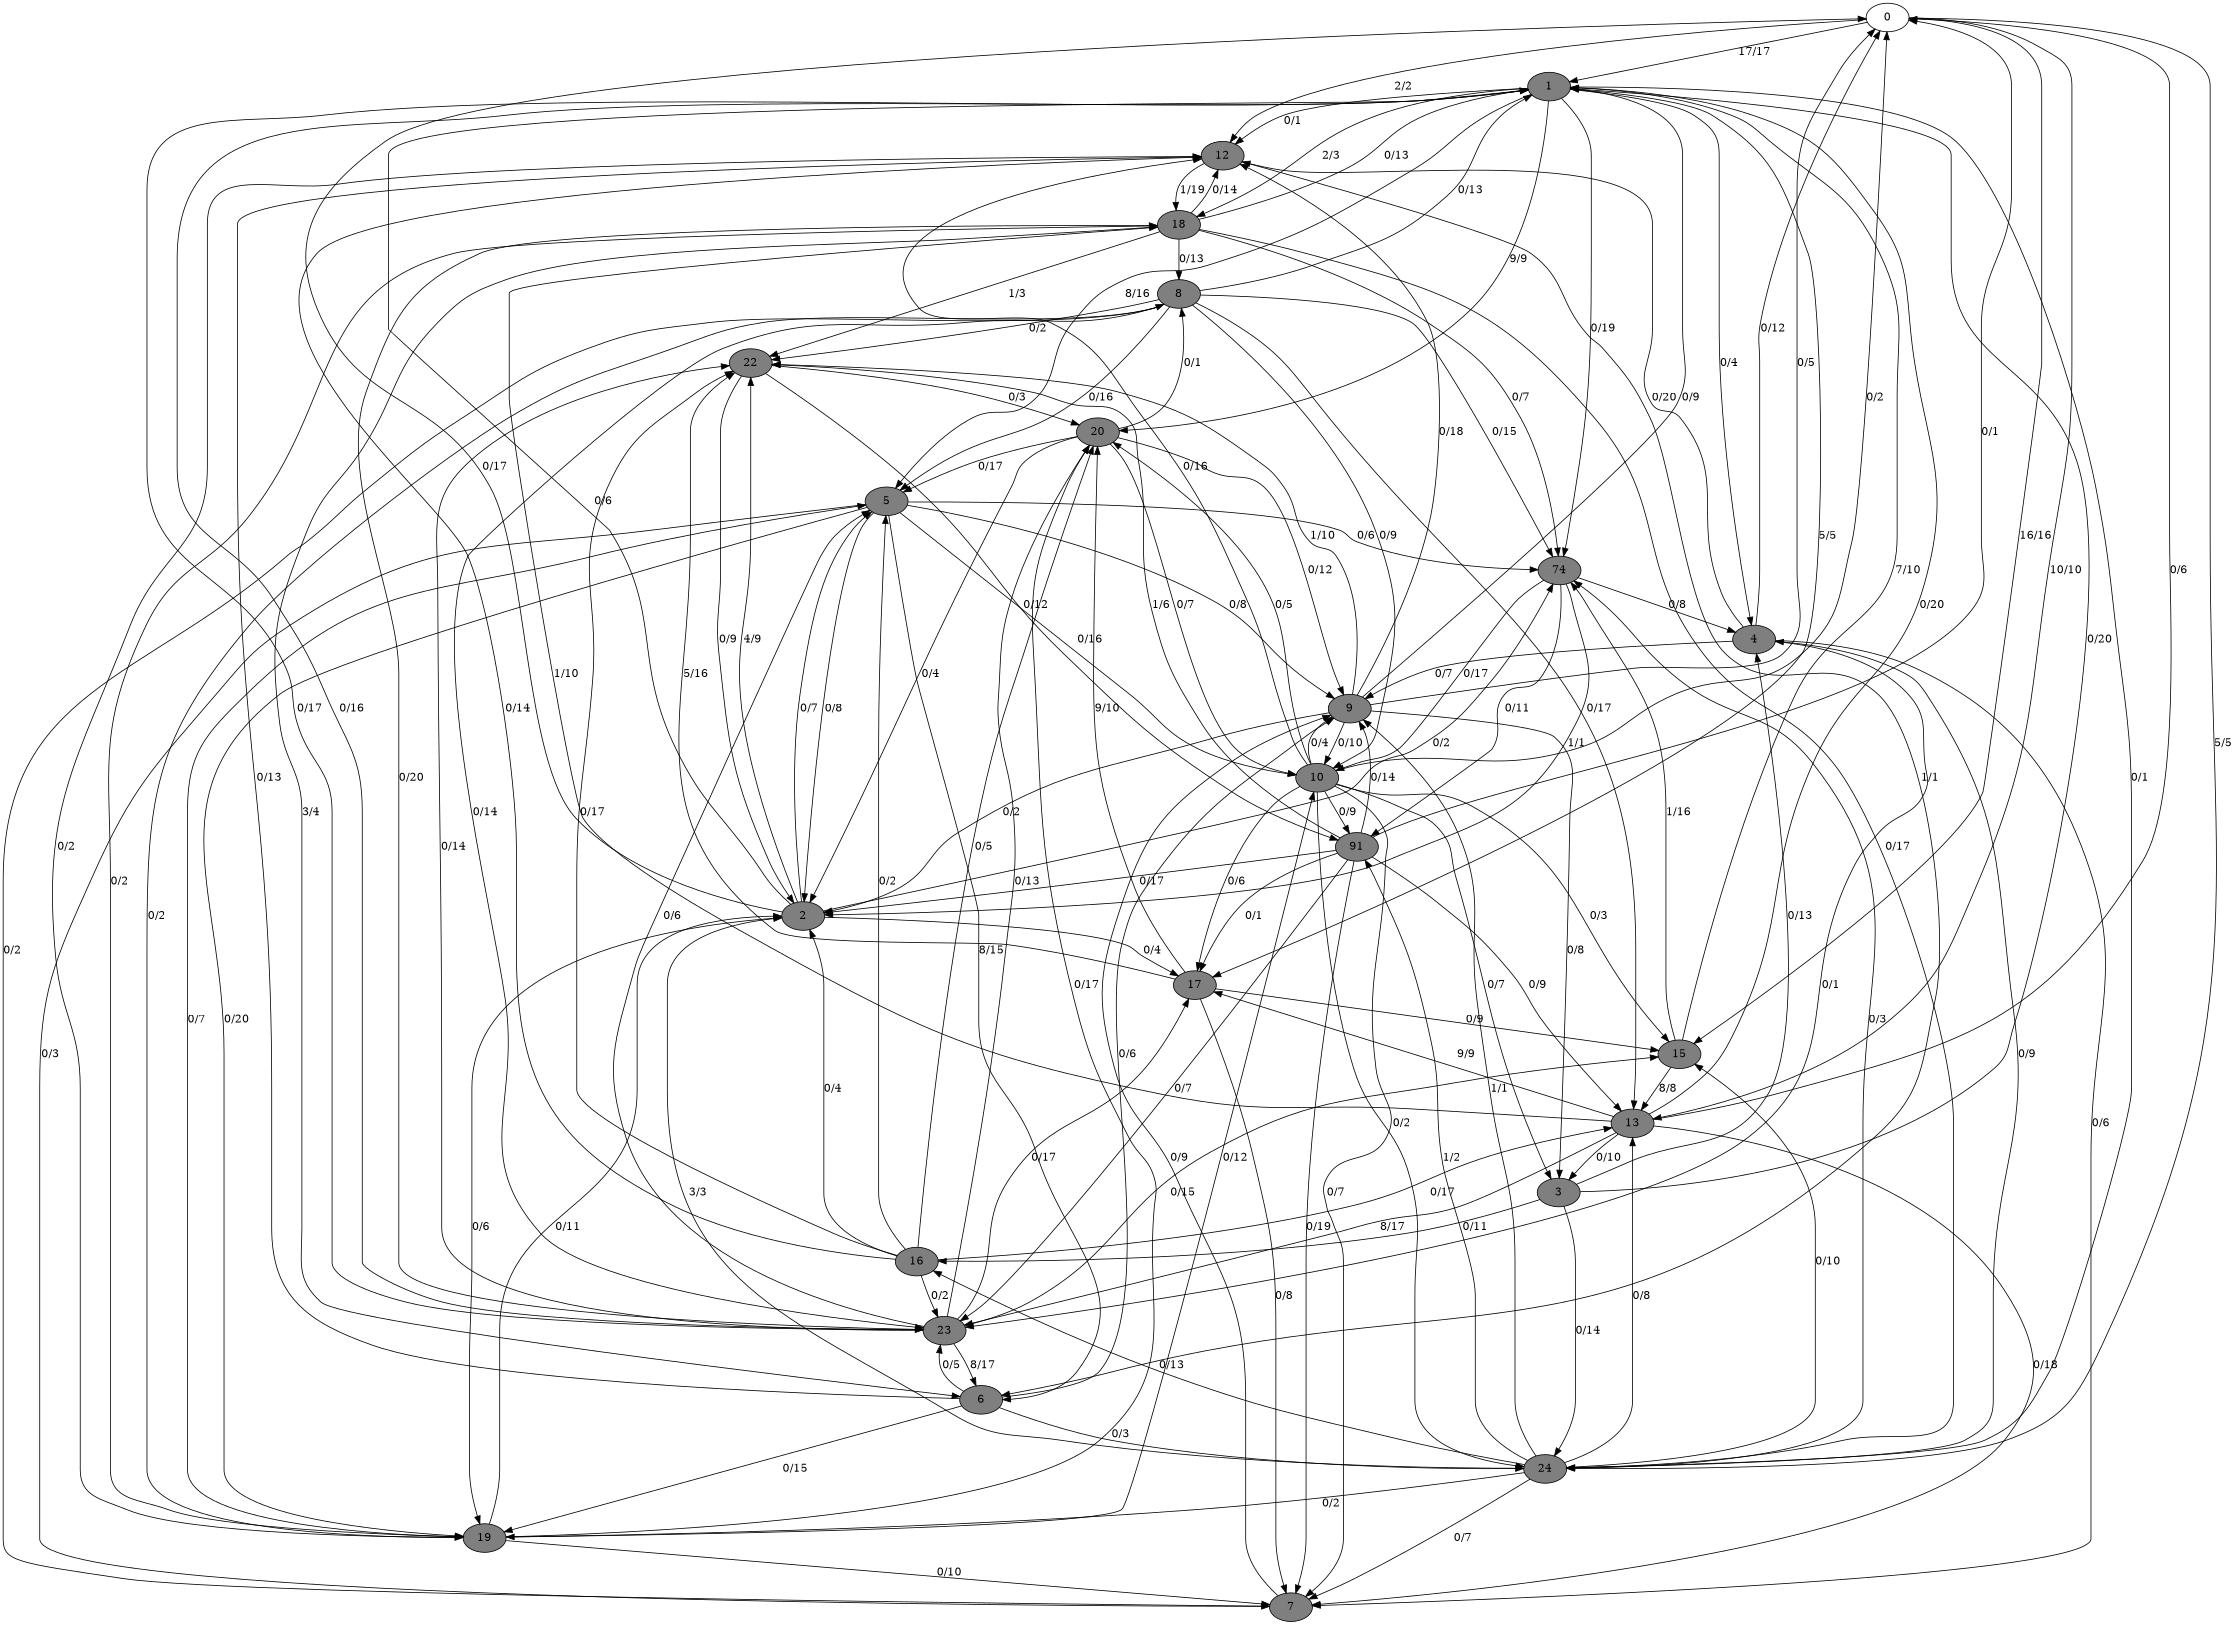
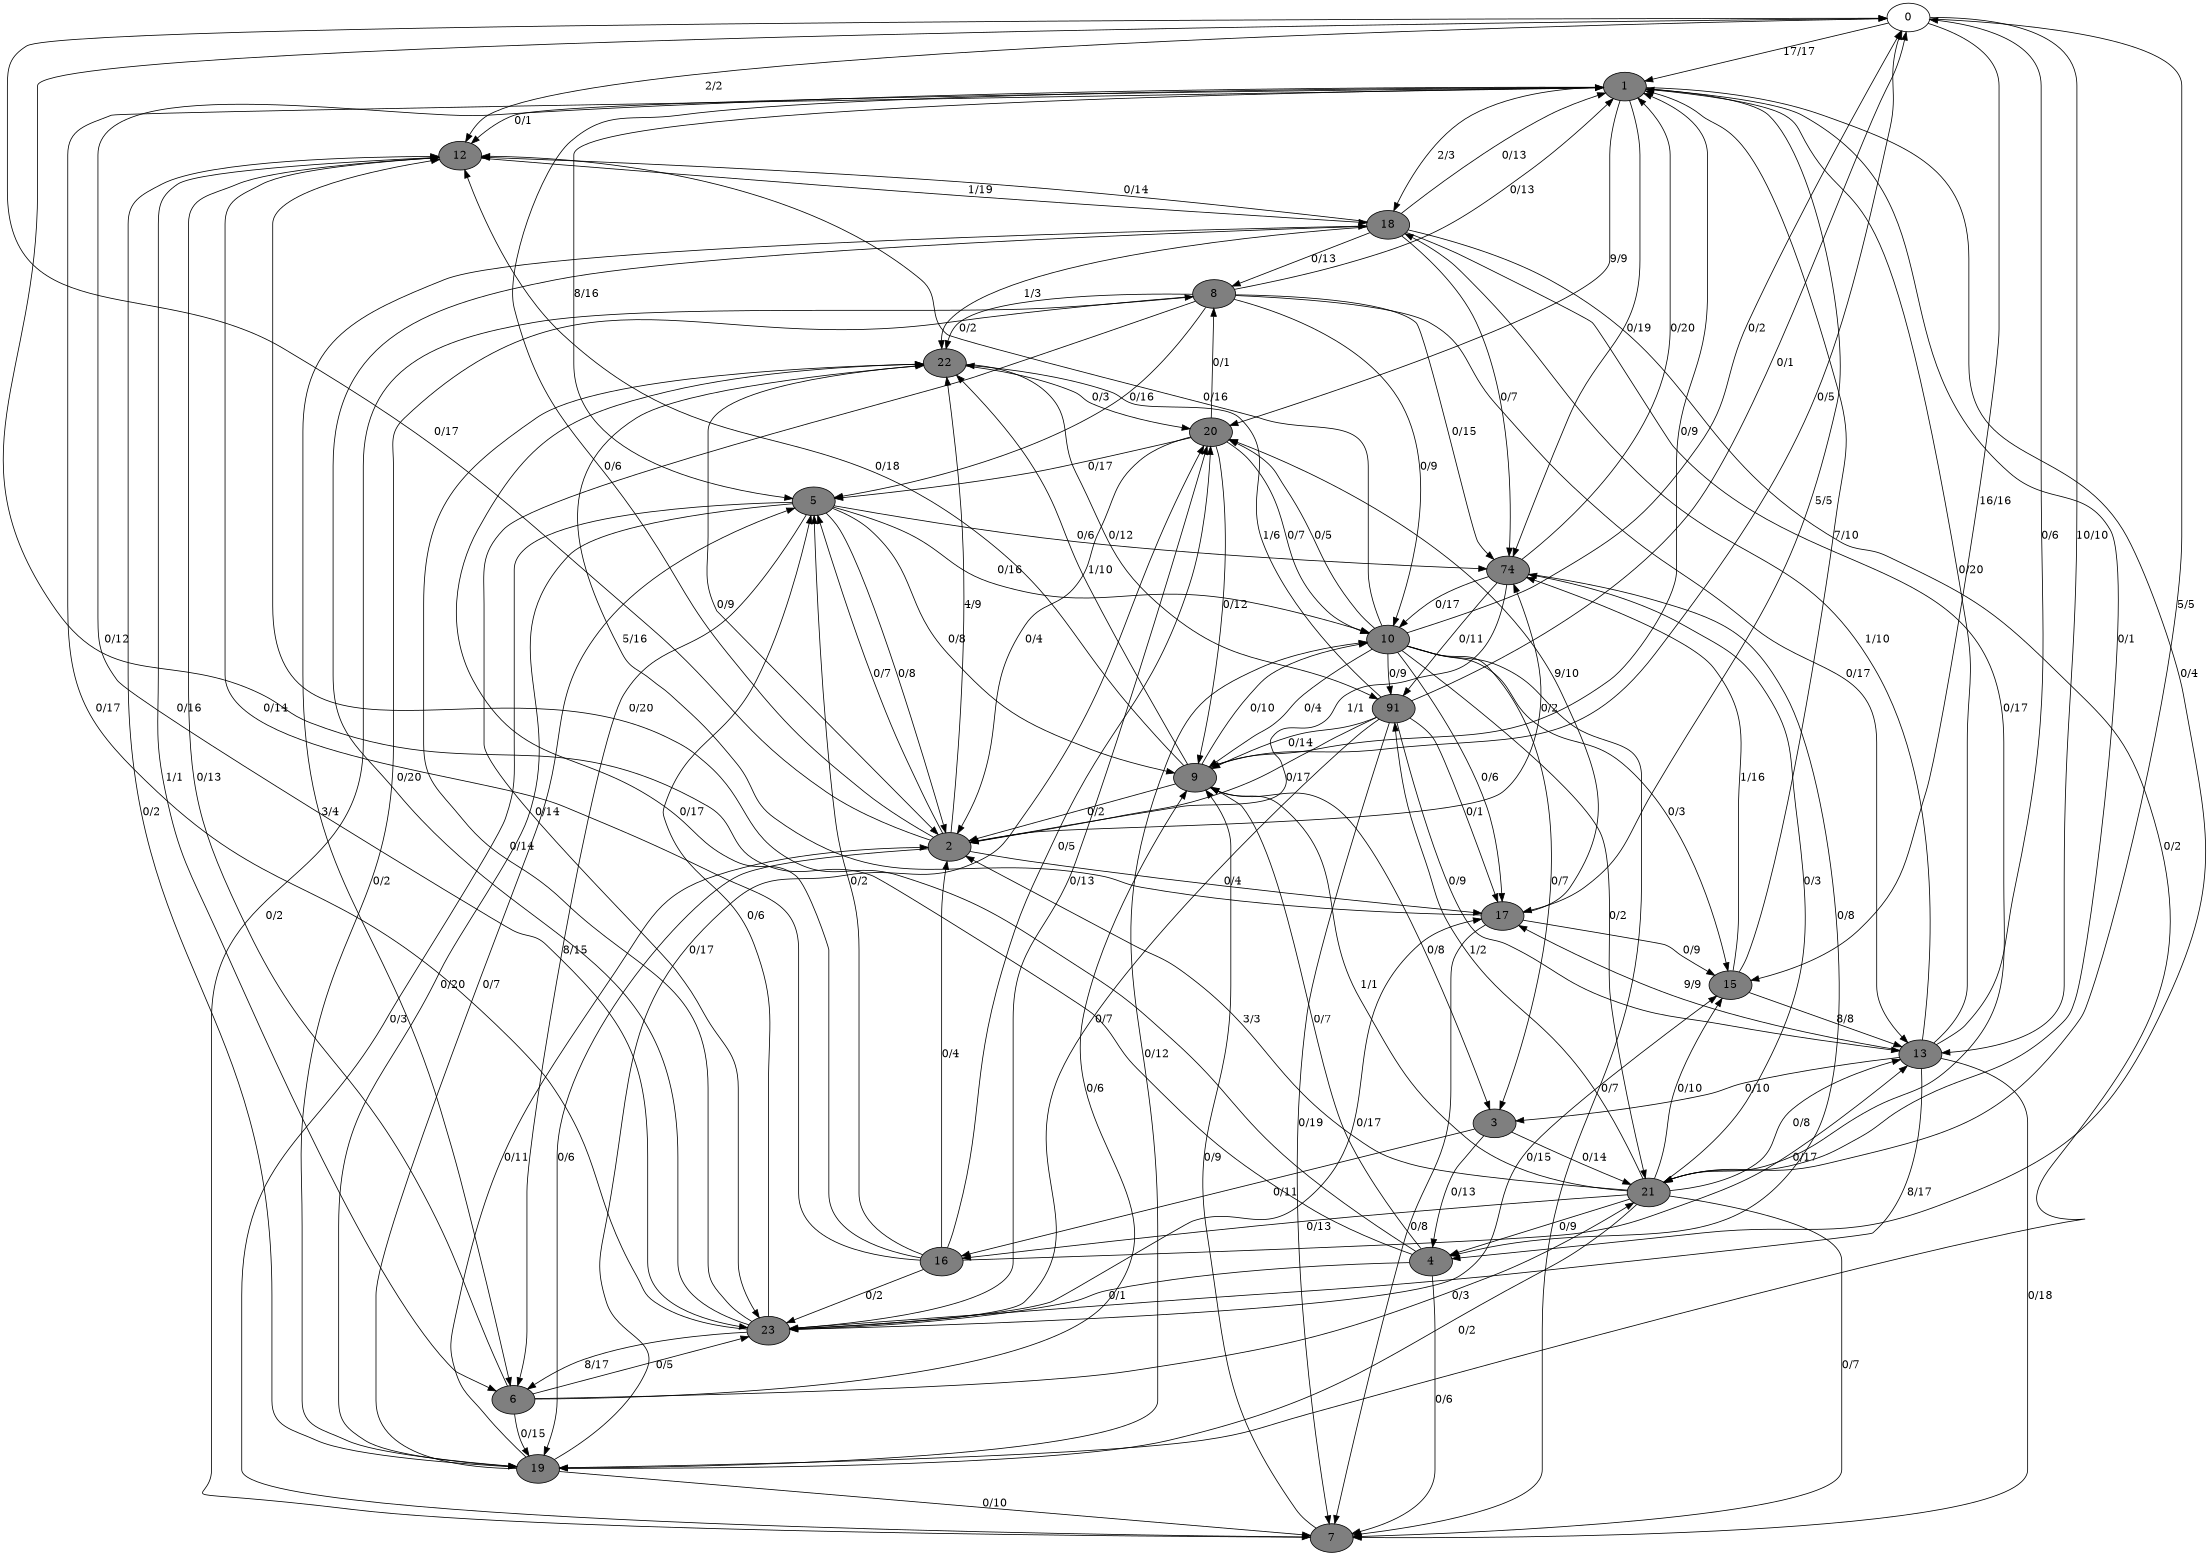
(2087, 624) -> (1667, 354)
(1545, 1469) -> (1649, 1192)
